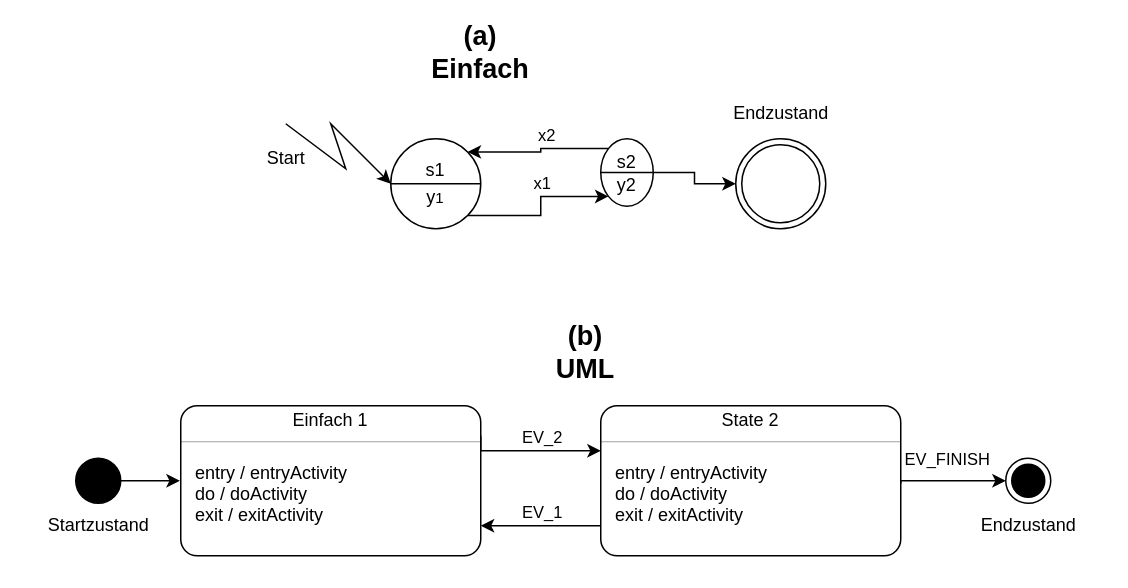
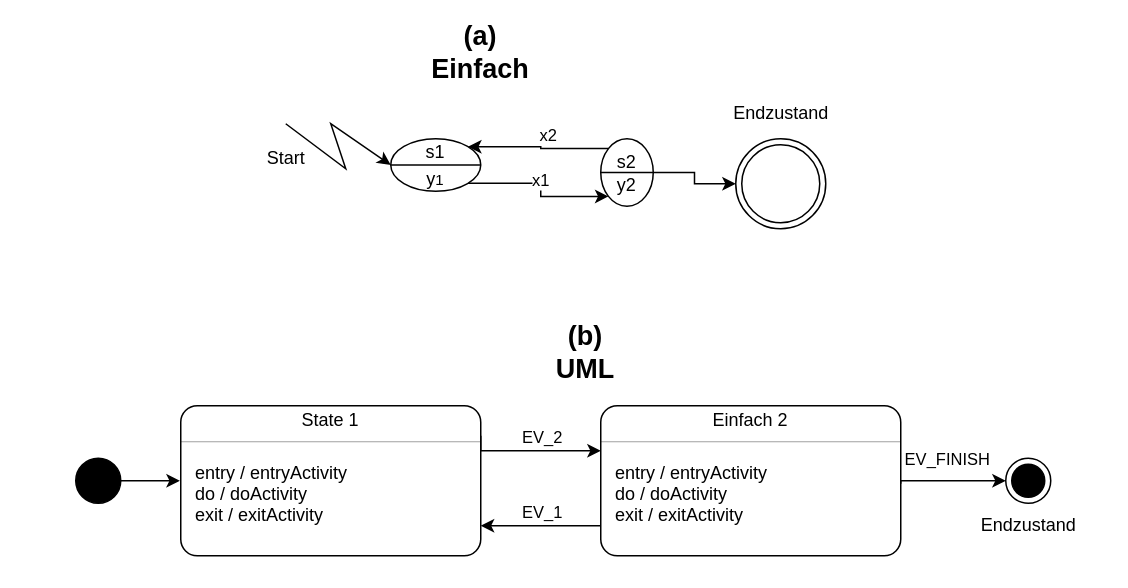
(436, 184) -> (436, 165)
(331, 421) -> (331, 421)
(751, 421) -> (751, 421)
(98, 526) -> none
